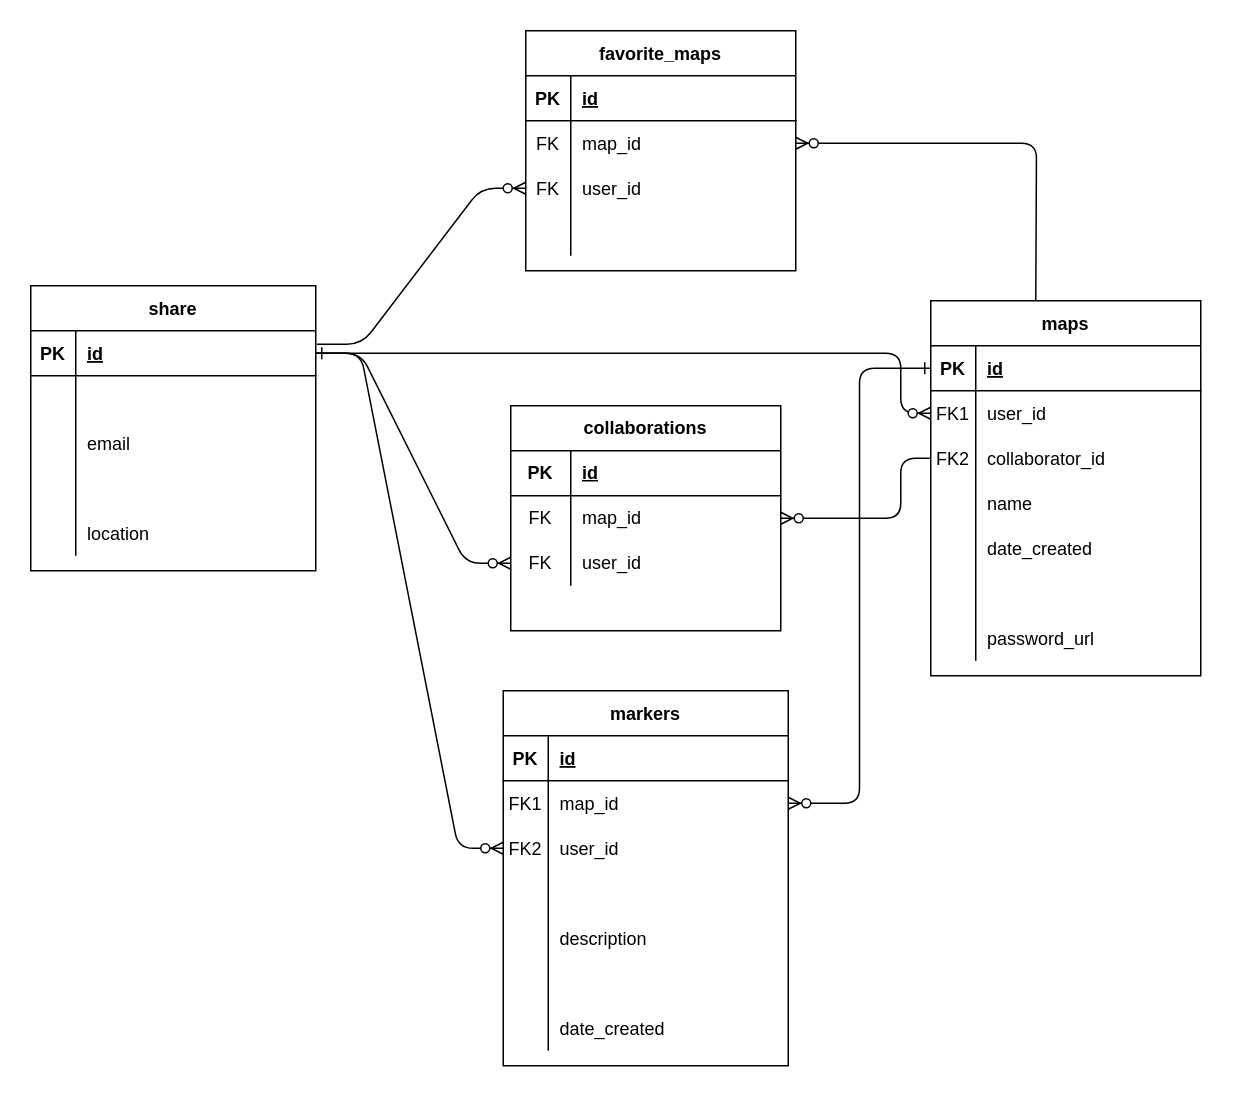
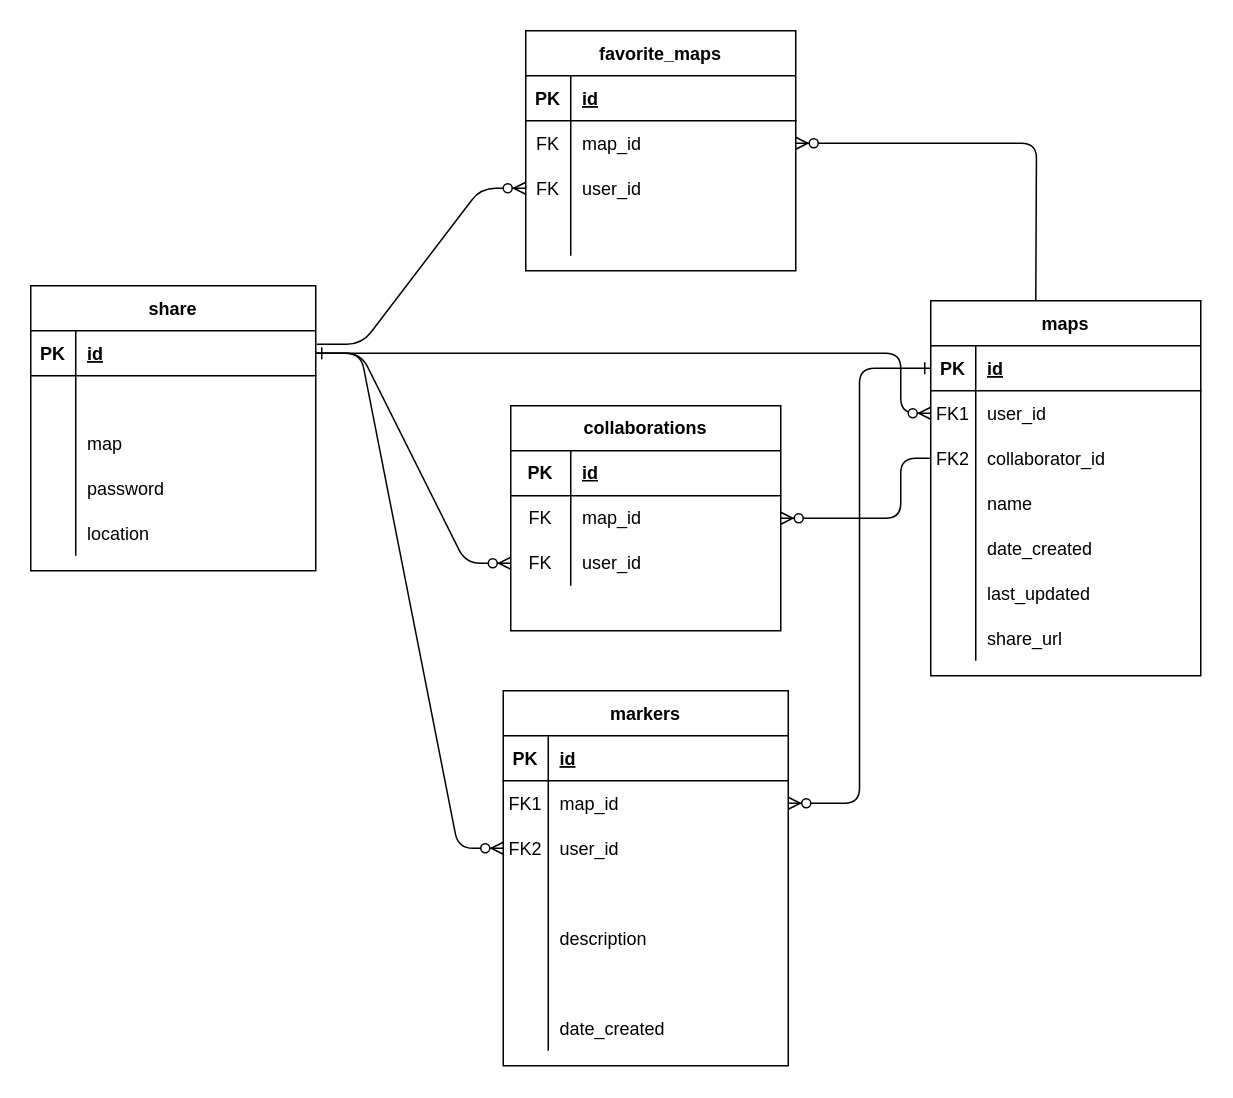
(108, 444) -> (102, 444)
none -> (196, 488)
none -> (1088, 593)
(1045, 639) -> (1030, 639)
